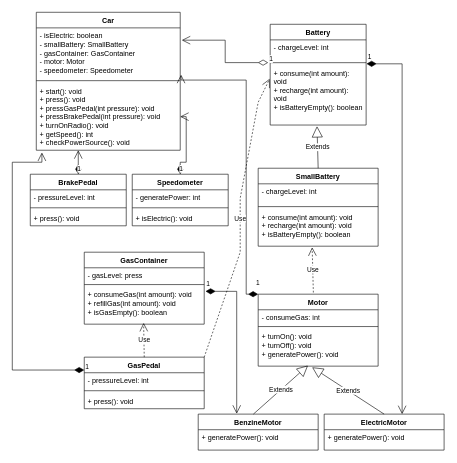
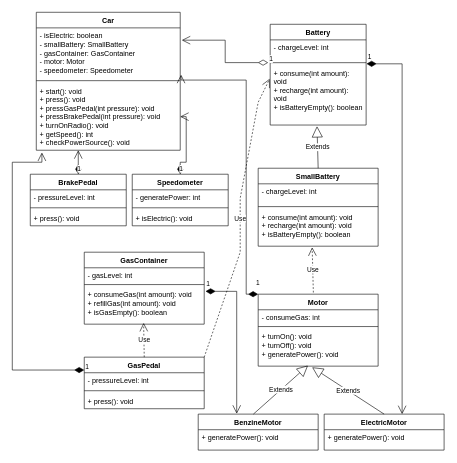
(118, 276) -> (113, 276)
